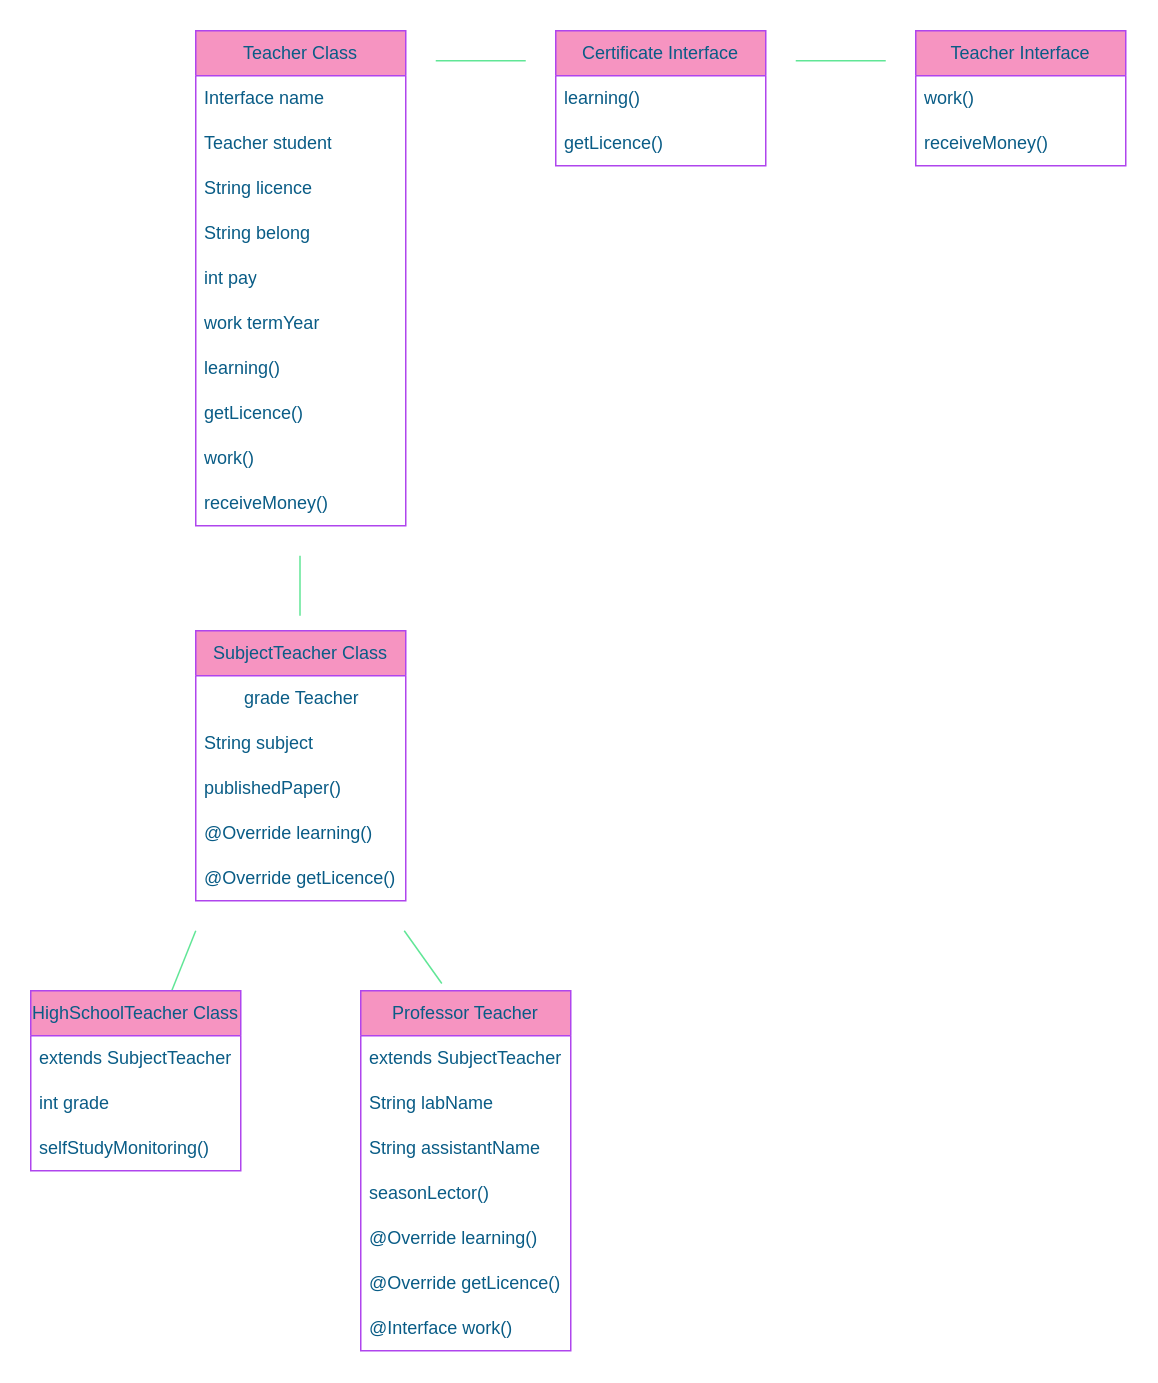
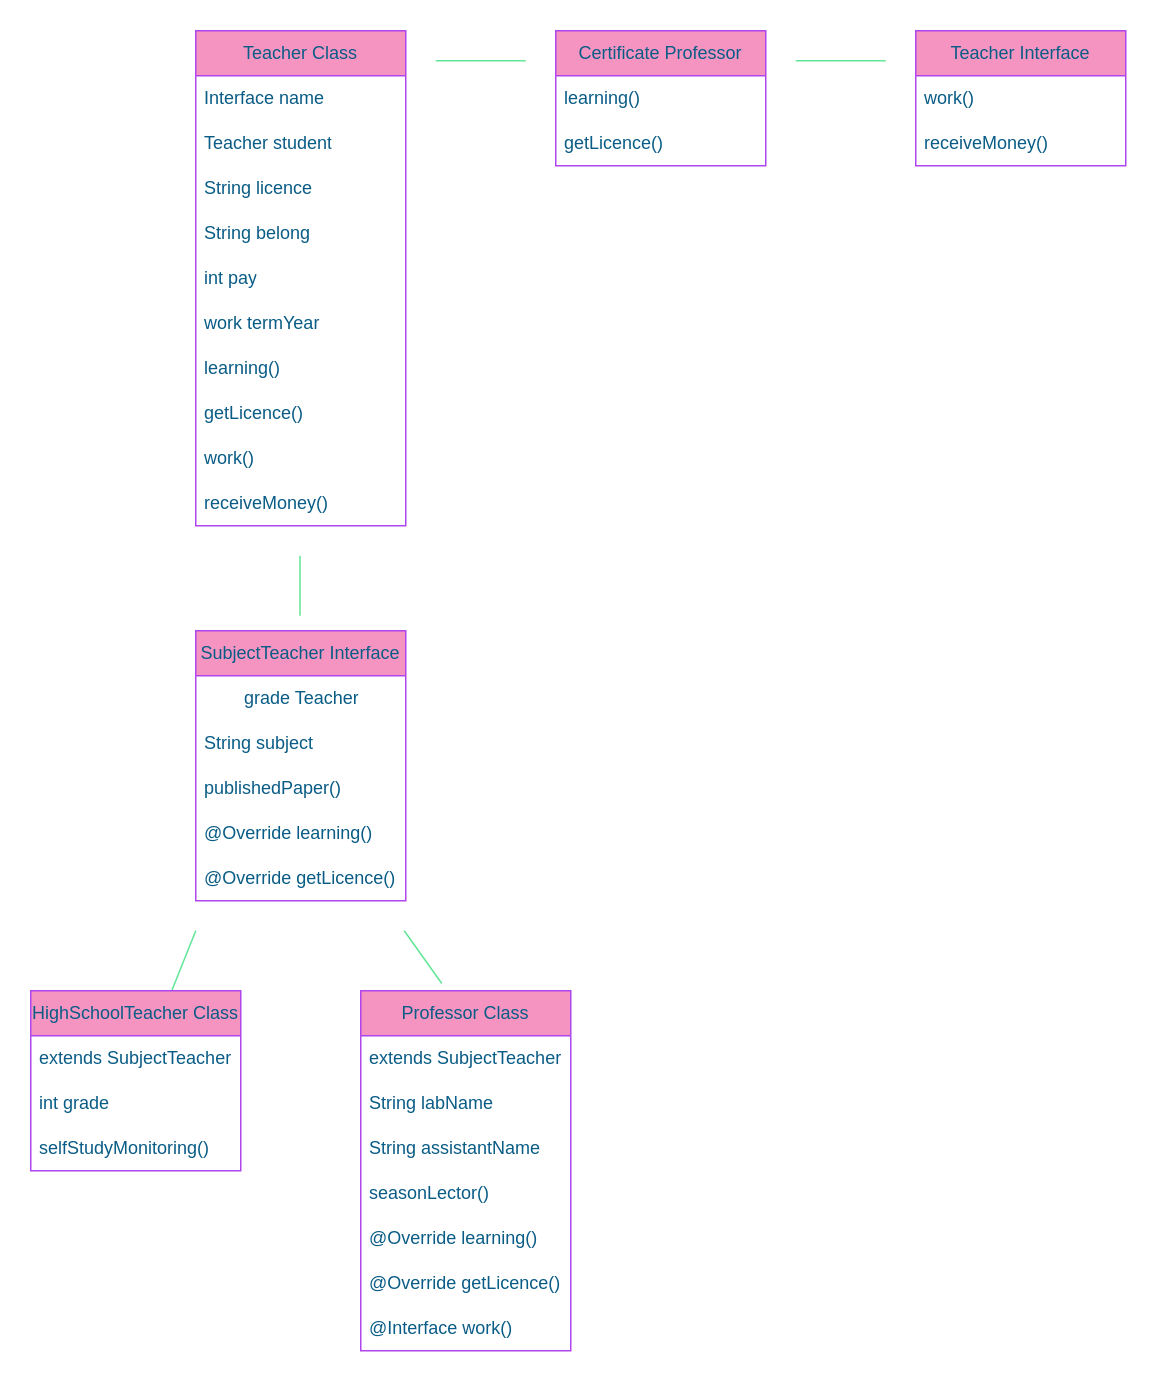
(661, 53) -> (661, 53)
(301, 653) -> (301, 653)
(466, 1013) -> (466, 1013)
